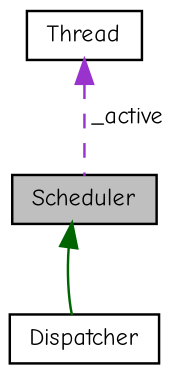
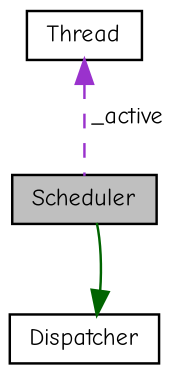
(68, 281) -> (101, 257)
